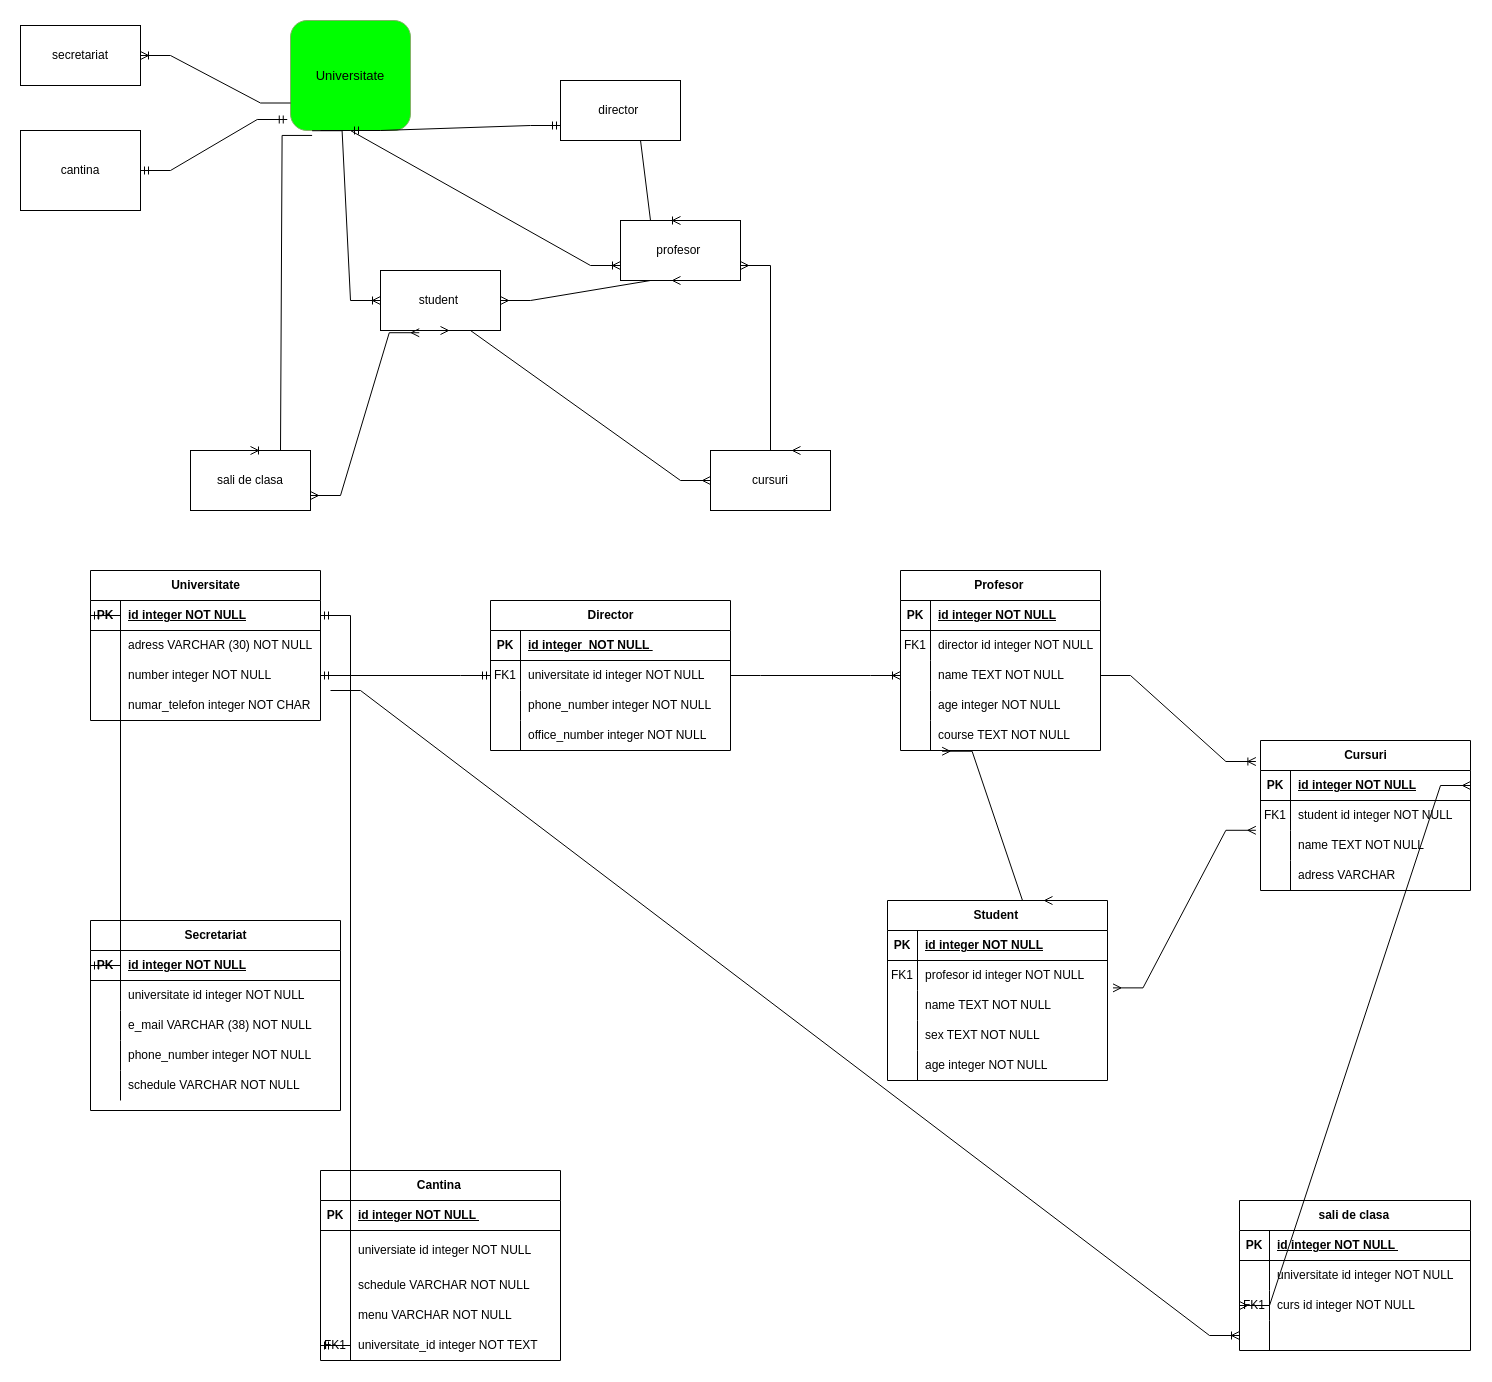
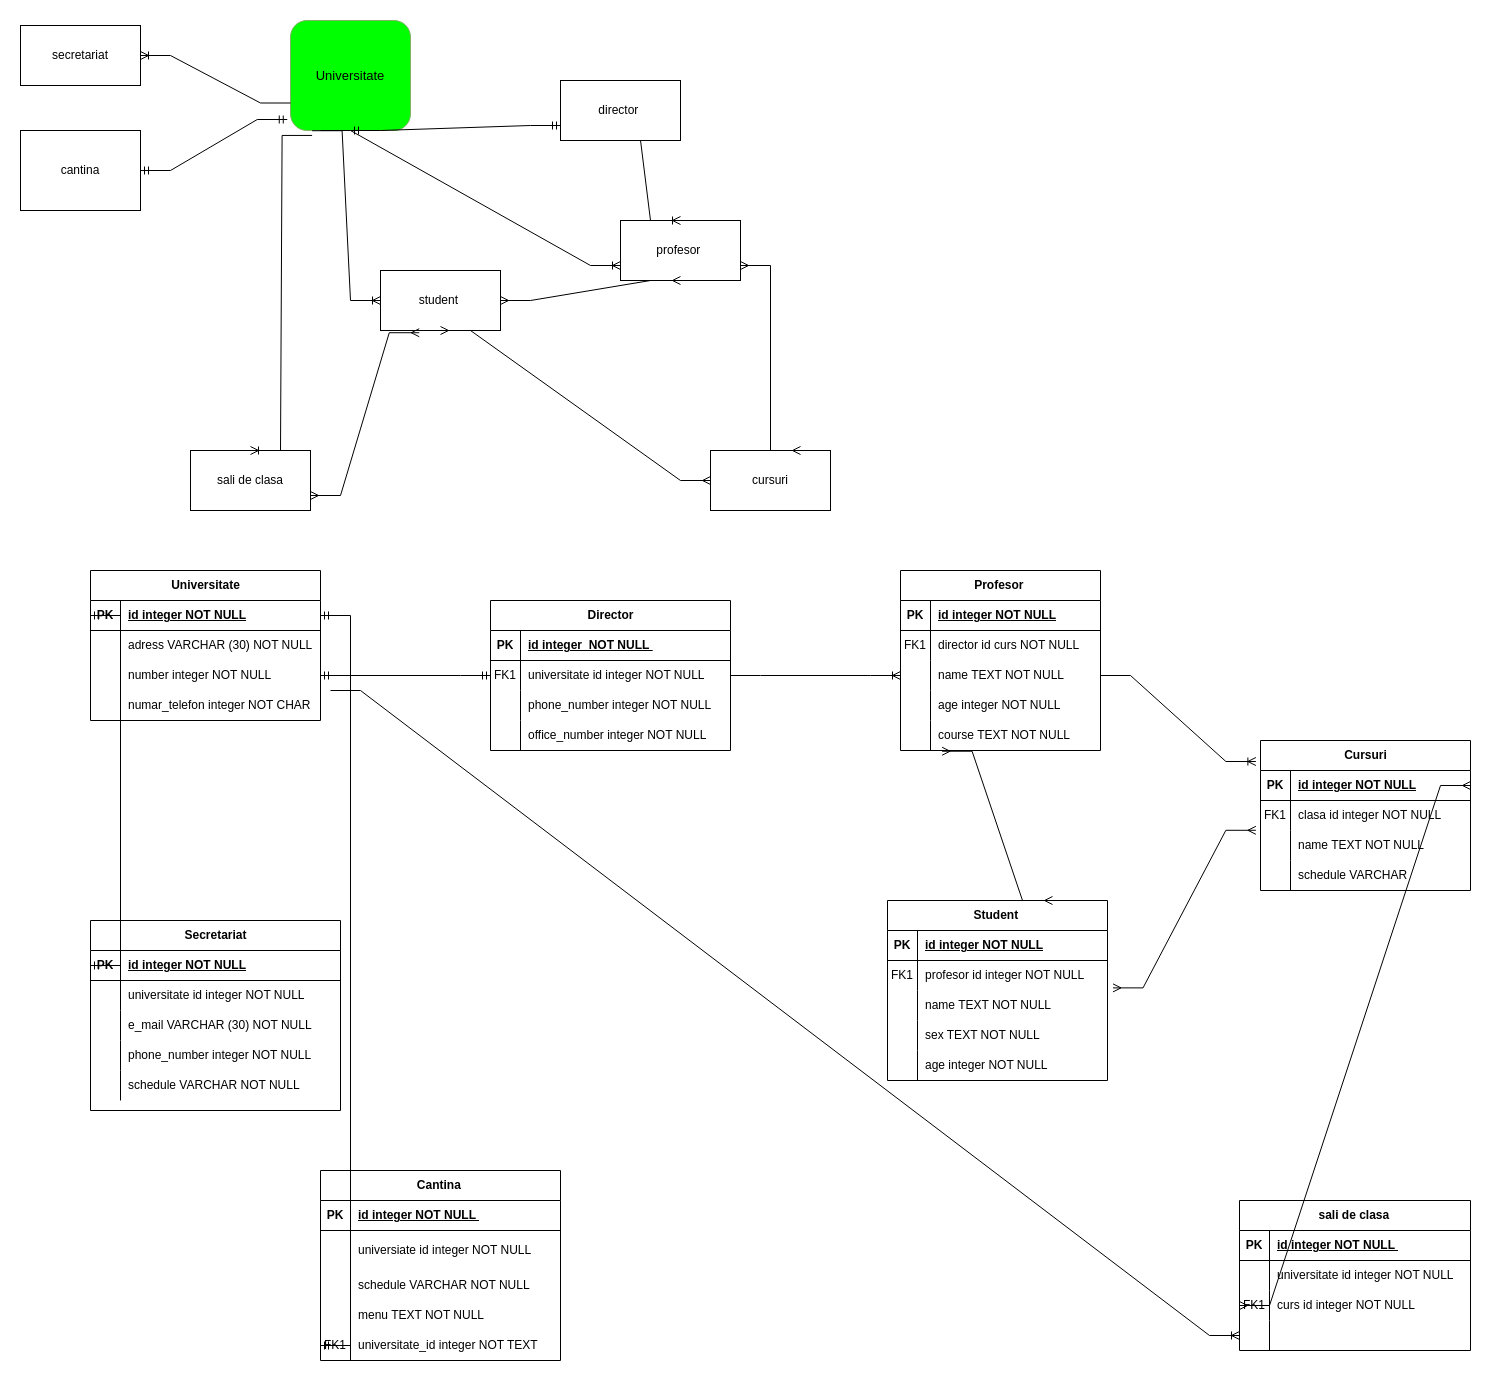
(1020, 646) -> (1013, 646)
(1380, 816) -> (1372, 816)
(1344, 876) -> (1349, 876)
(213, 1026) -> (213, 1026)
(424, 1316) -> (414, 1316)
